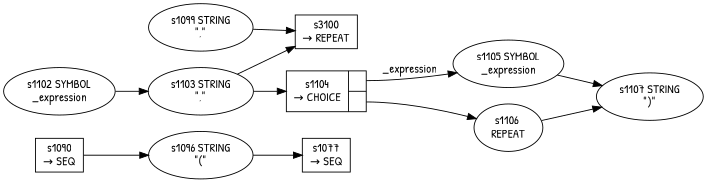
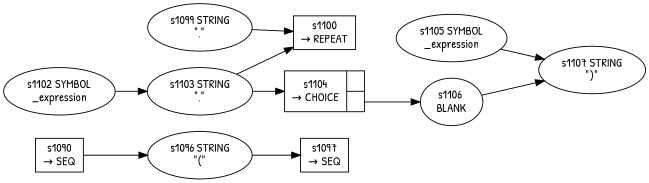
(326, 32) -> (325, 33)
(407, 79) -> none
(508, 128) -> (452, 102)
(326, 155) -> (325, 155)
